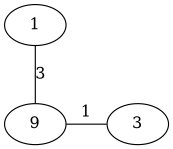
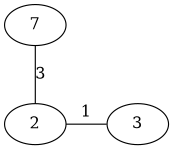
(35, 25) -> (35, 25)
(35, 124) -> (35, 124)
